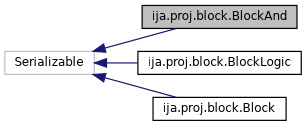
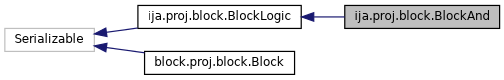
(140, 38) -> (329, 17)
(220, 109) -> (220, 63)
